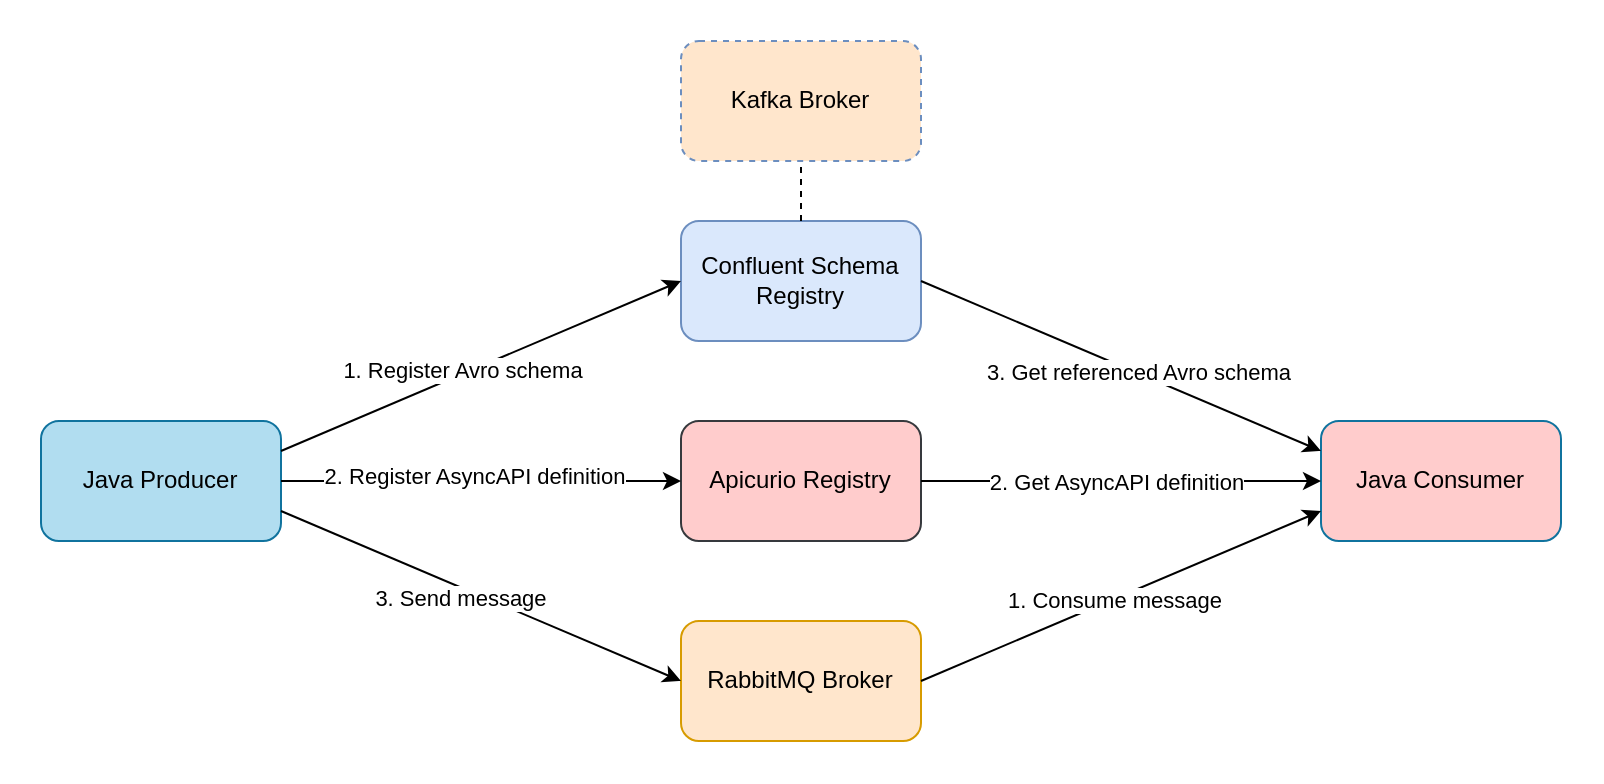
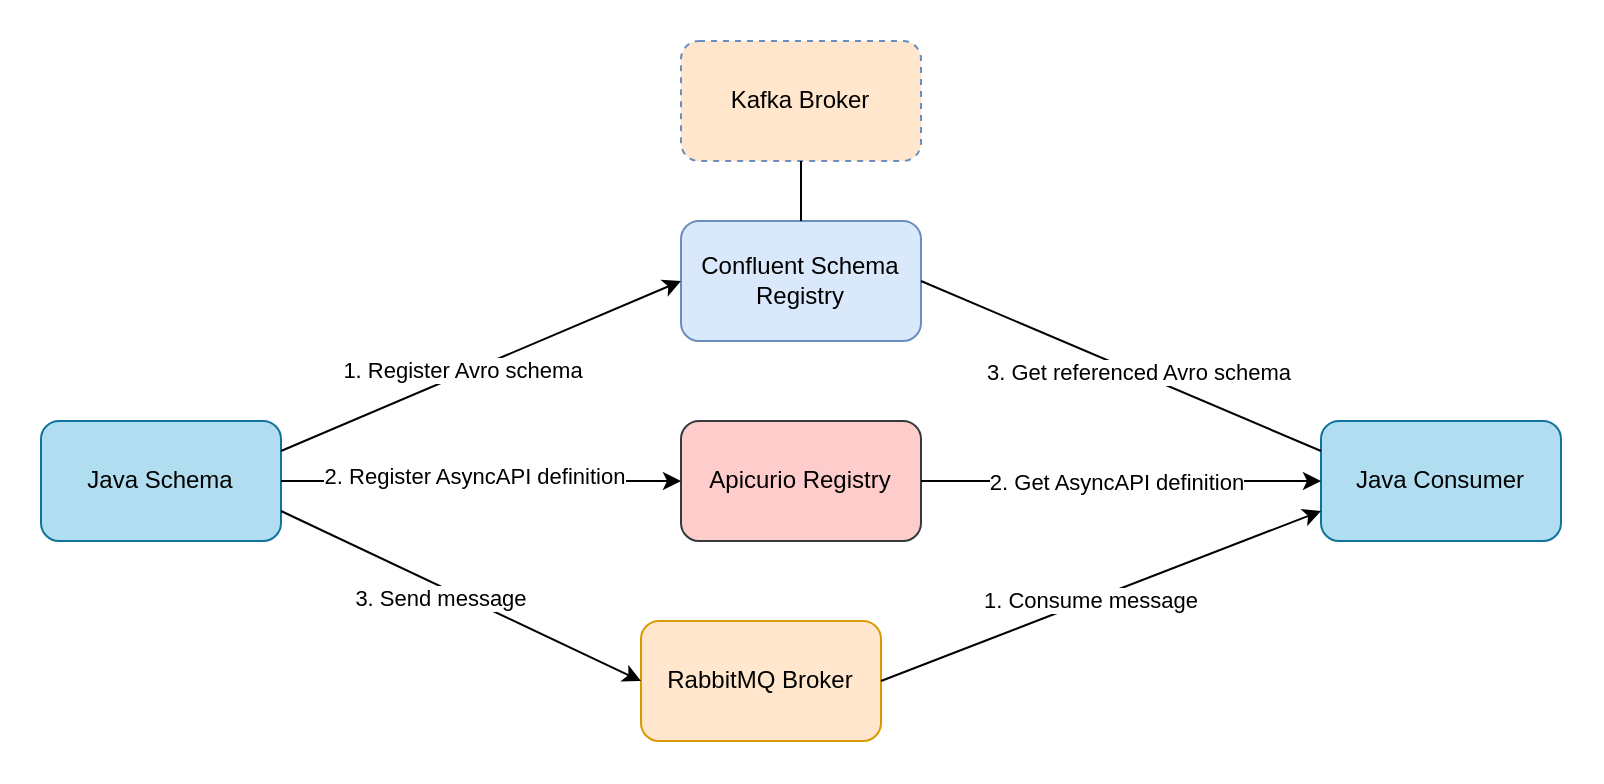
(801, 189) -> (801, 189)
(1307, 445) -> (1314, 448)
(161, 481) -> (161, 481)
(1441, 481) -> (1441, 481)
(801, 681) -> (761, 681)
